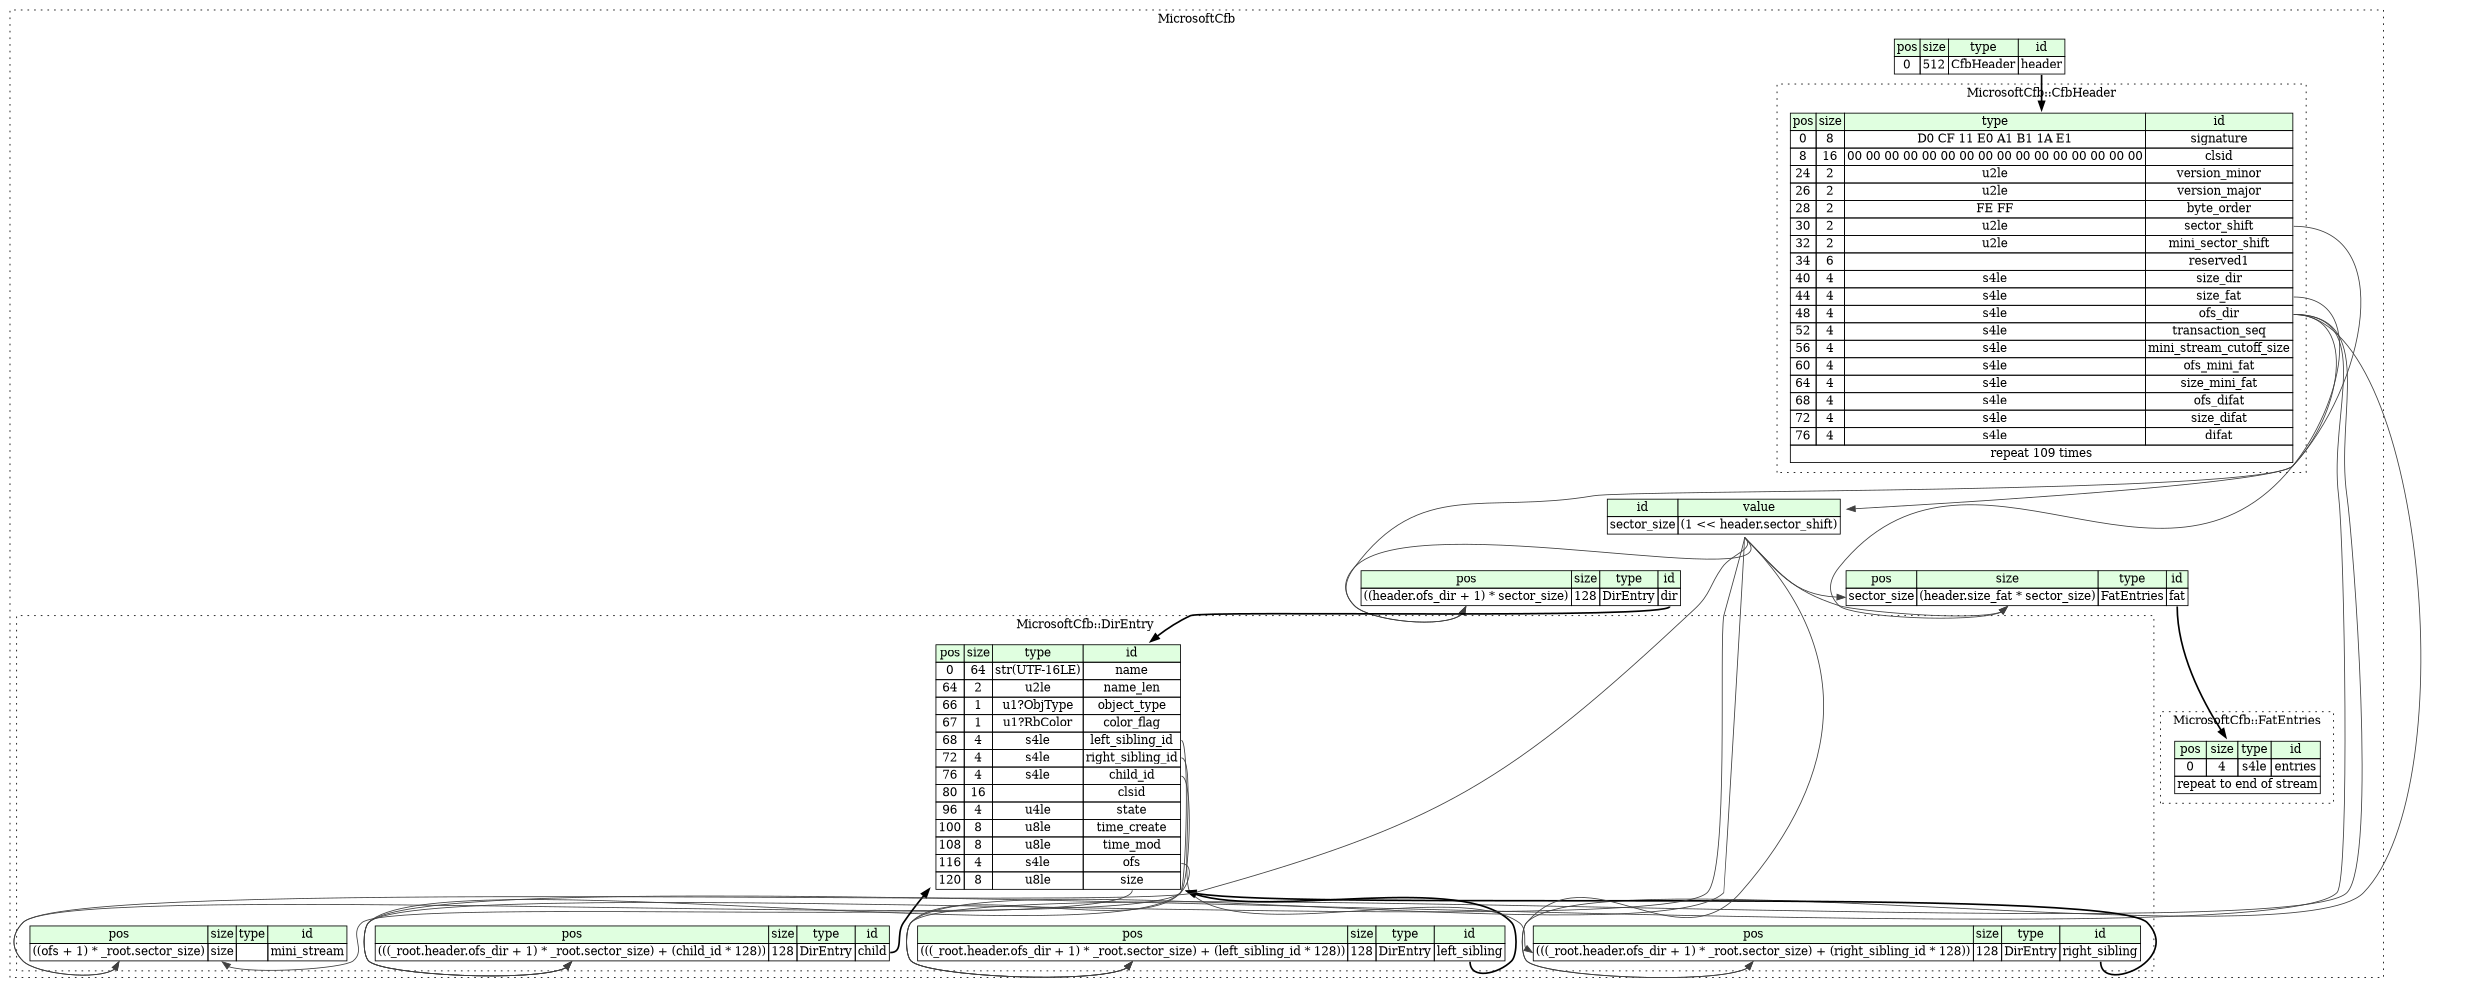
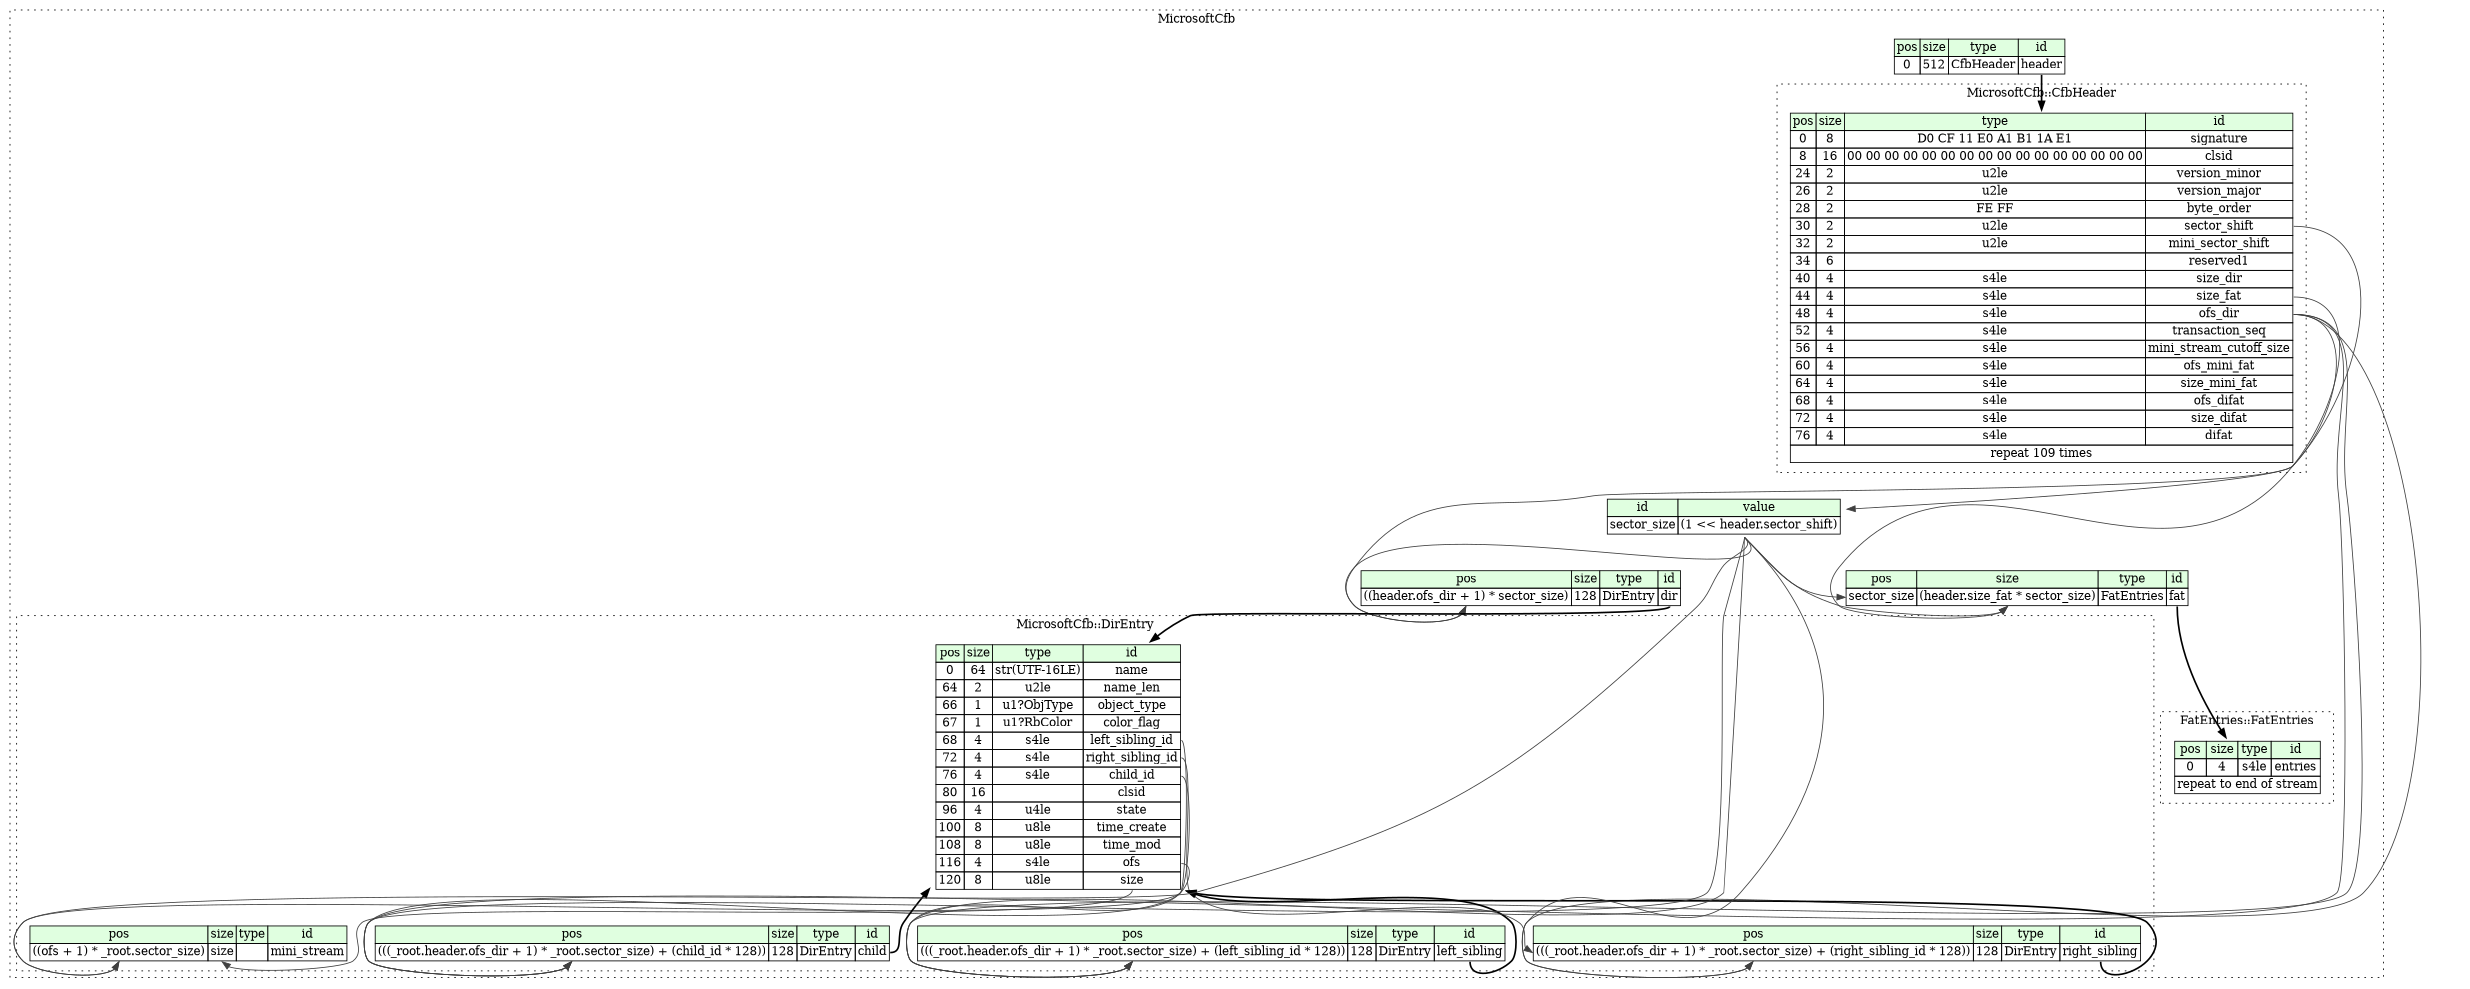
(2247, 721) -> (2247, 721)
